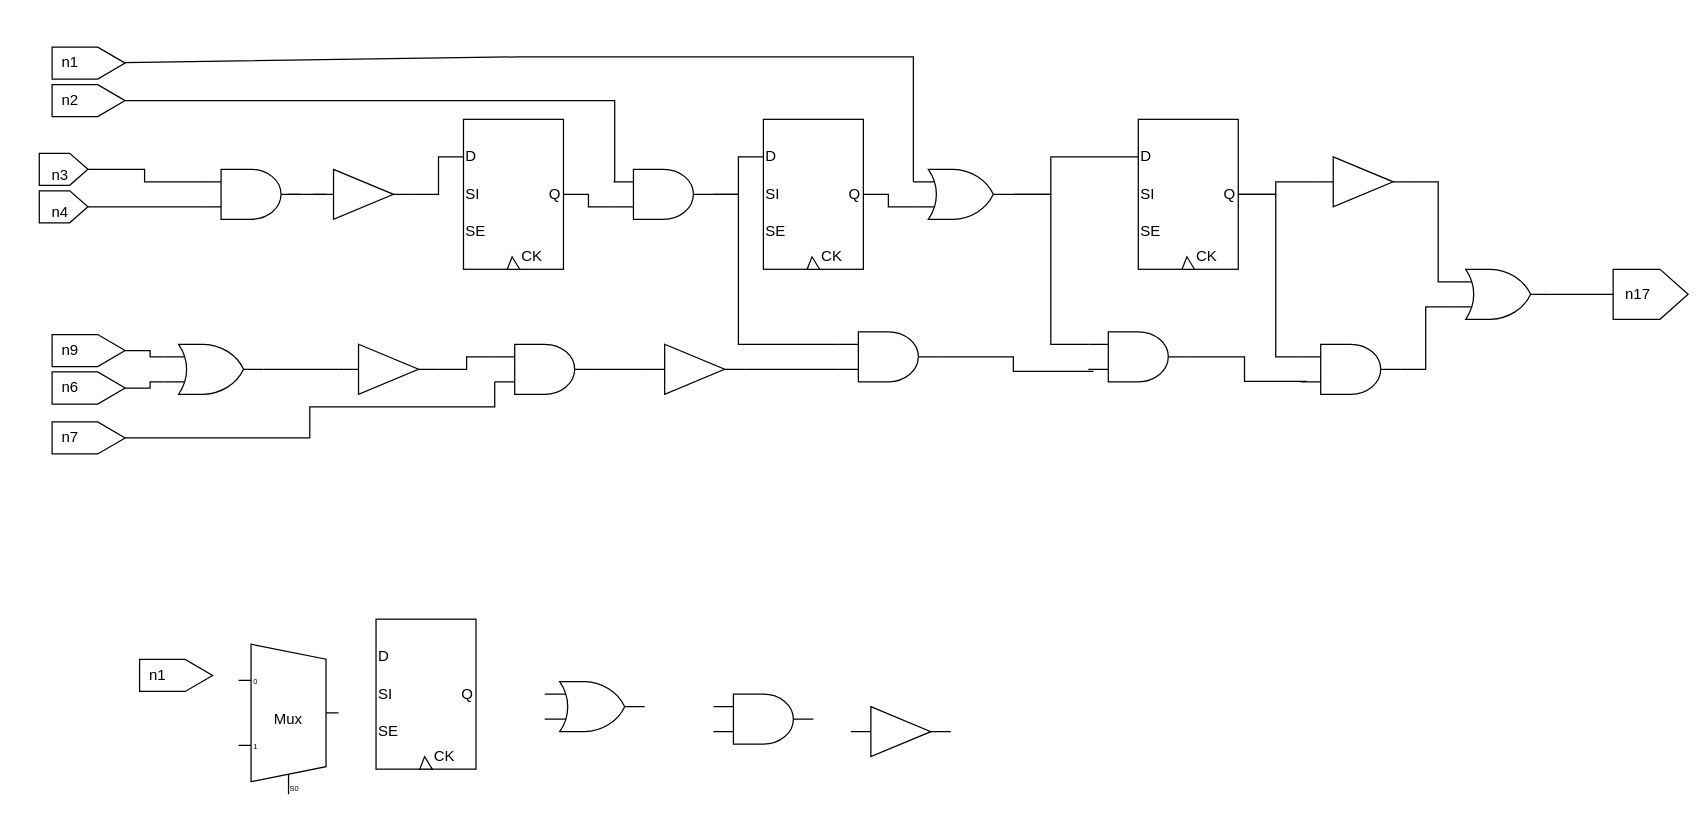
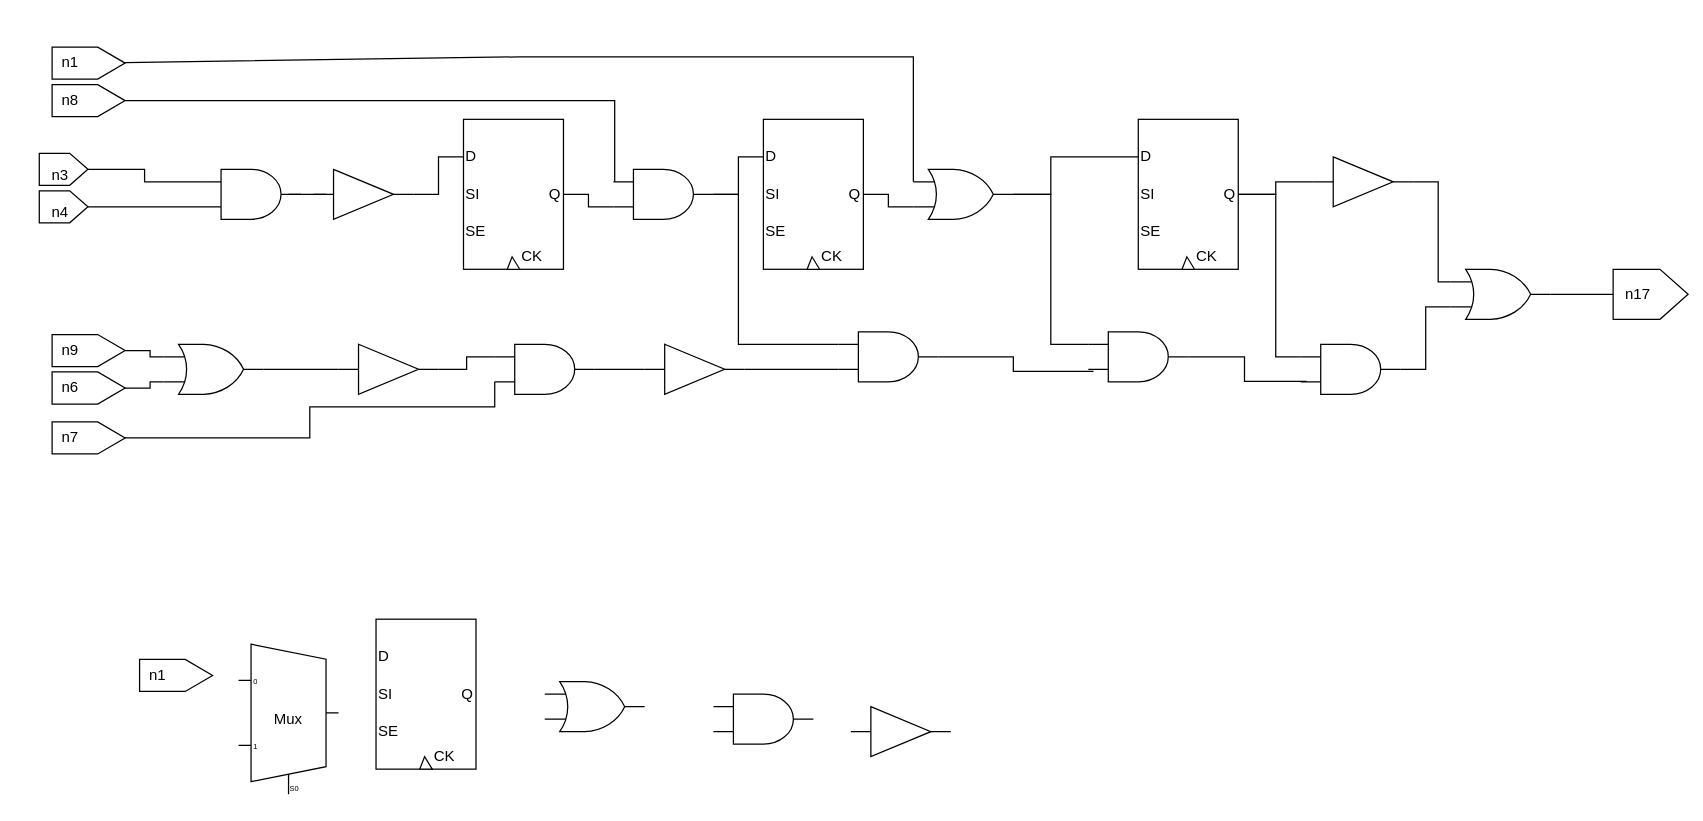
(70, 101) -> (70, 101)
